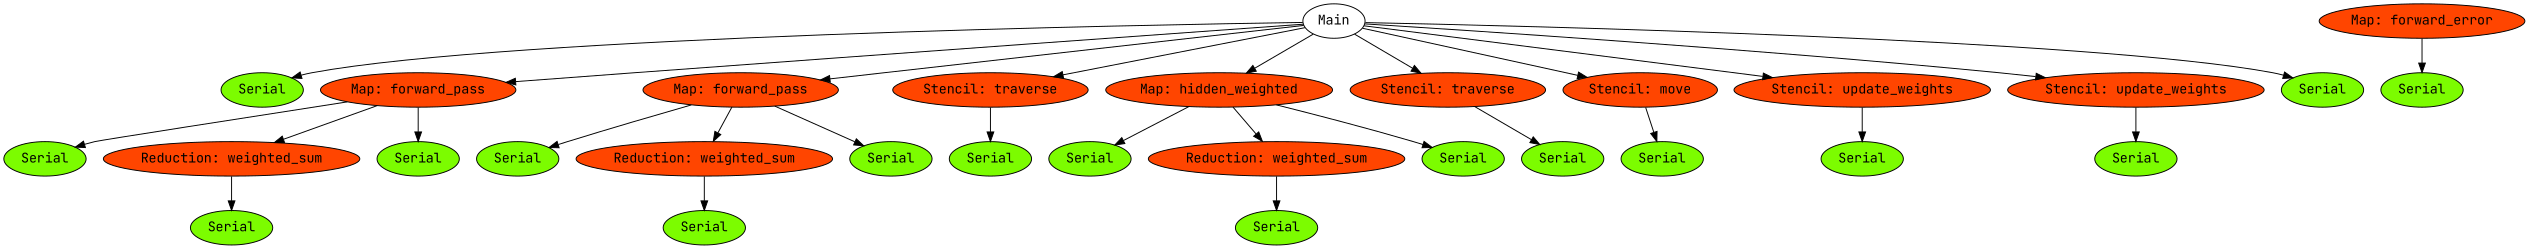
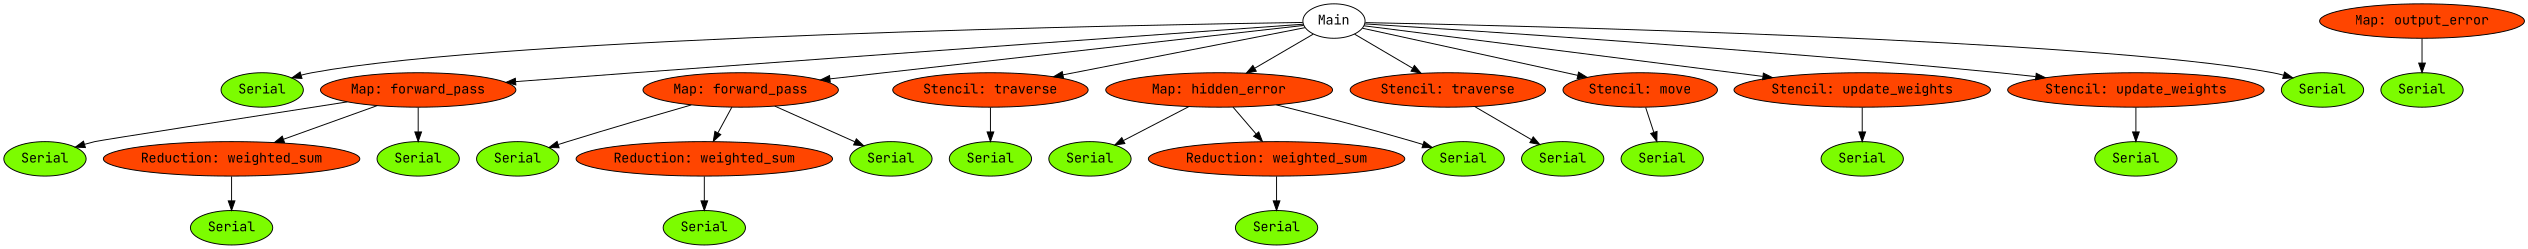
(2422, 21) -> (2422, 21)
(1219, 90) -> (1219, 90)
